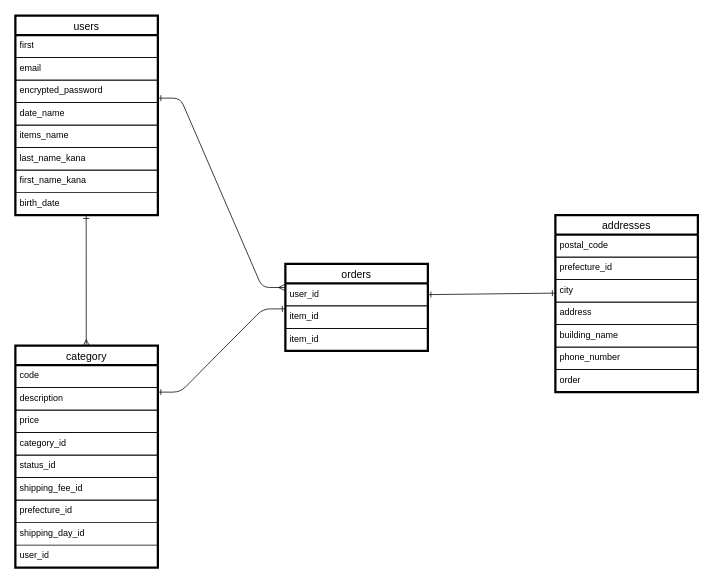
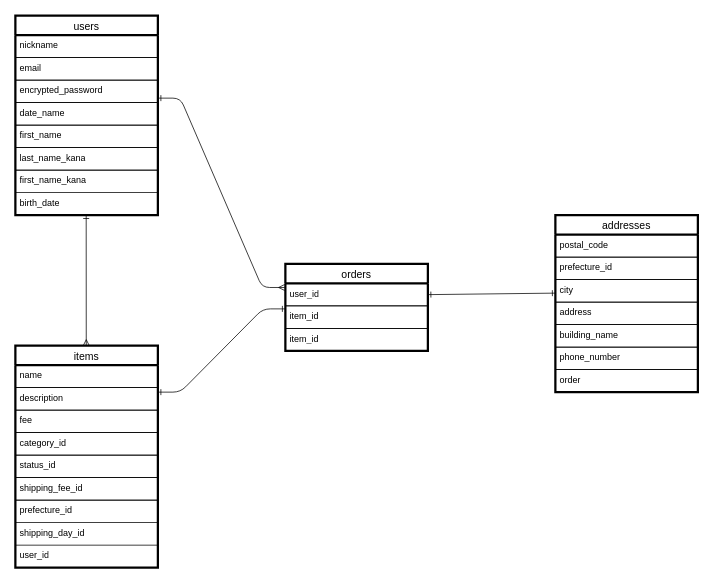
(31, 46) -> (39, 46)
(44, 136) -> (44, 136)
(86, 356) -> (86, 356)
(30, 376) -> (30, 376)
(31, 421) -> (27, 421)
